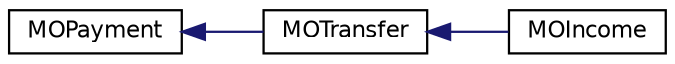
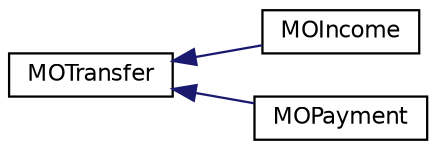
(234, 32) -> (225, 98)
